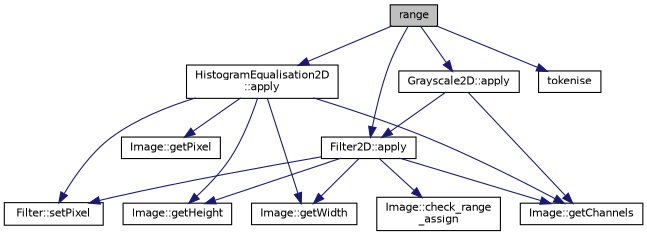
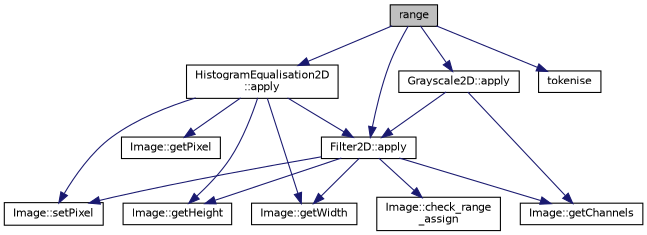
(437, 142) -> (316, 115)
(54, 214) -> (54, 214)
